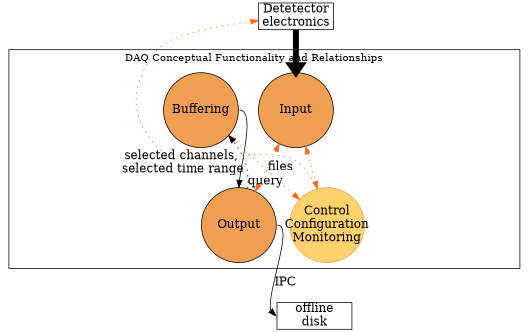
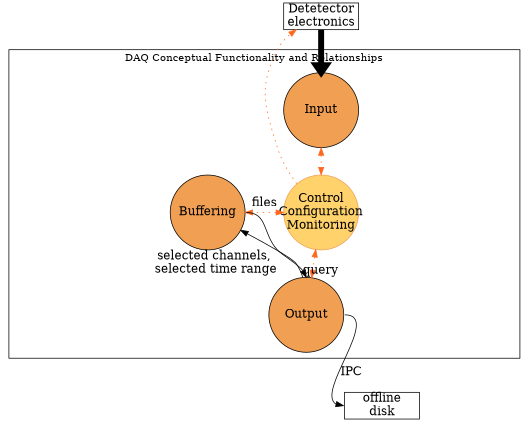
(269, 165) -> (314, 264)
(247, 167) -> (268, 245)
